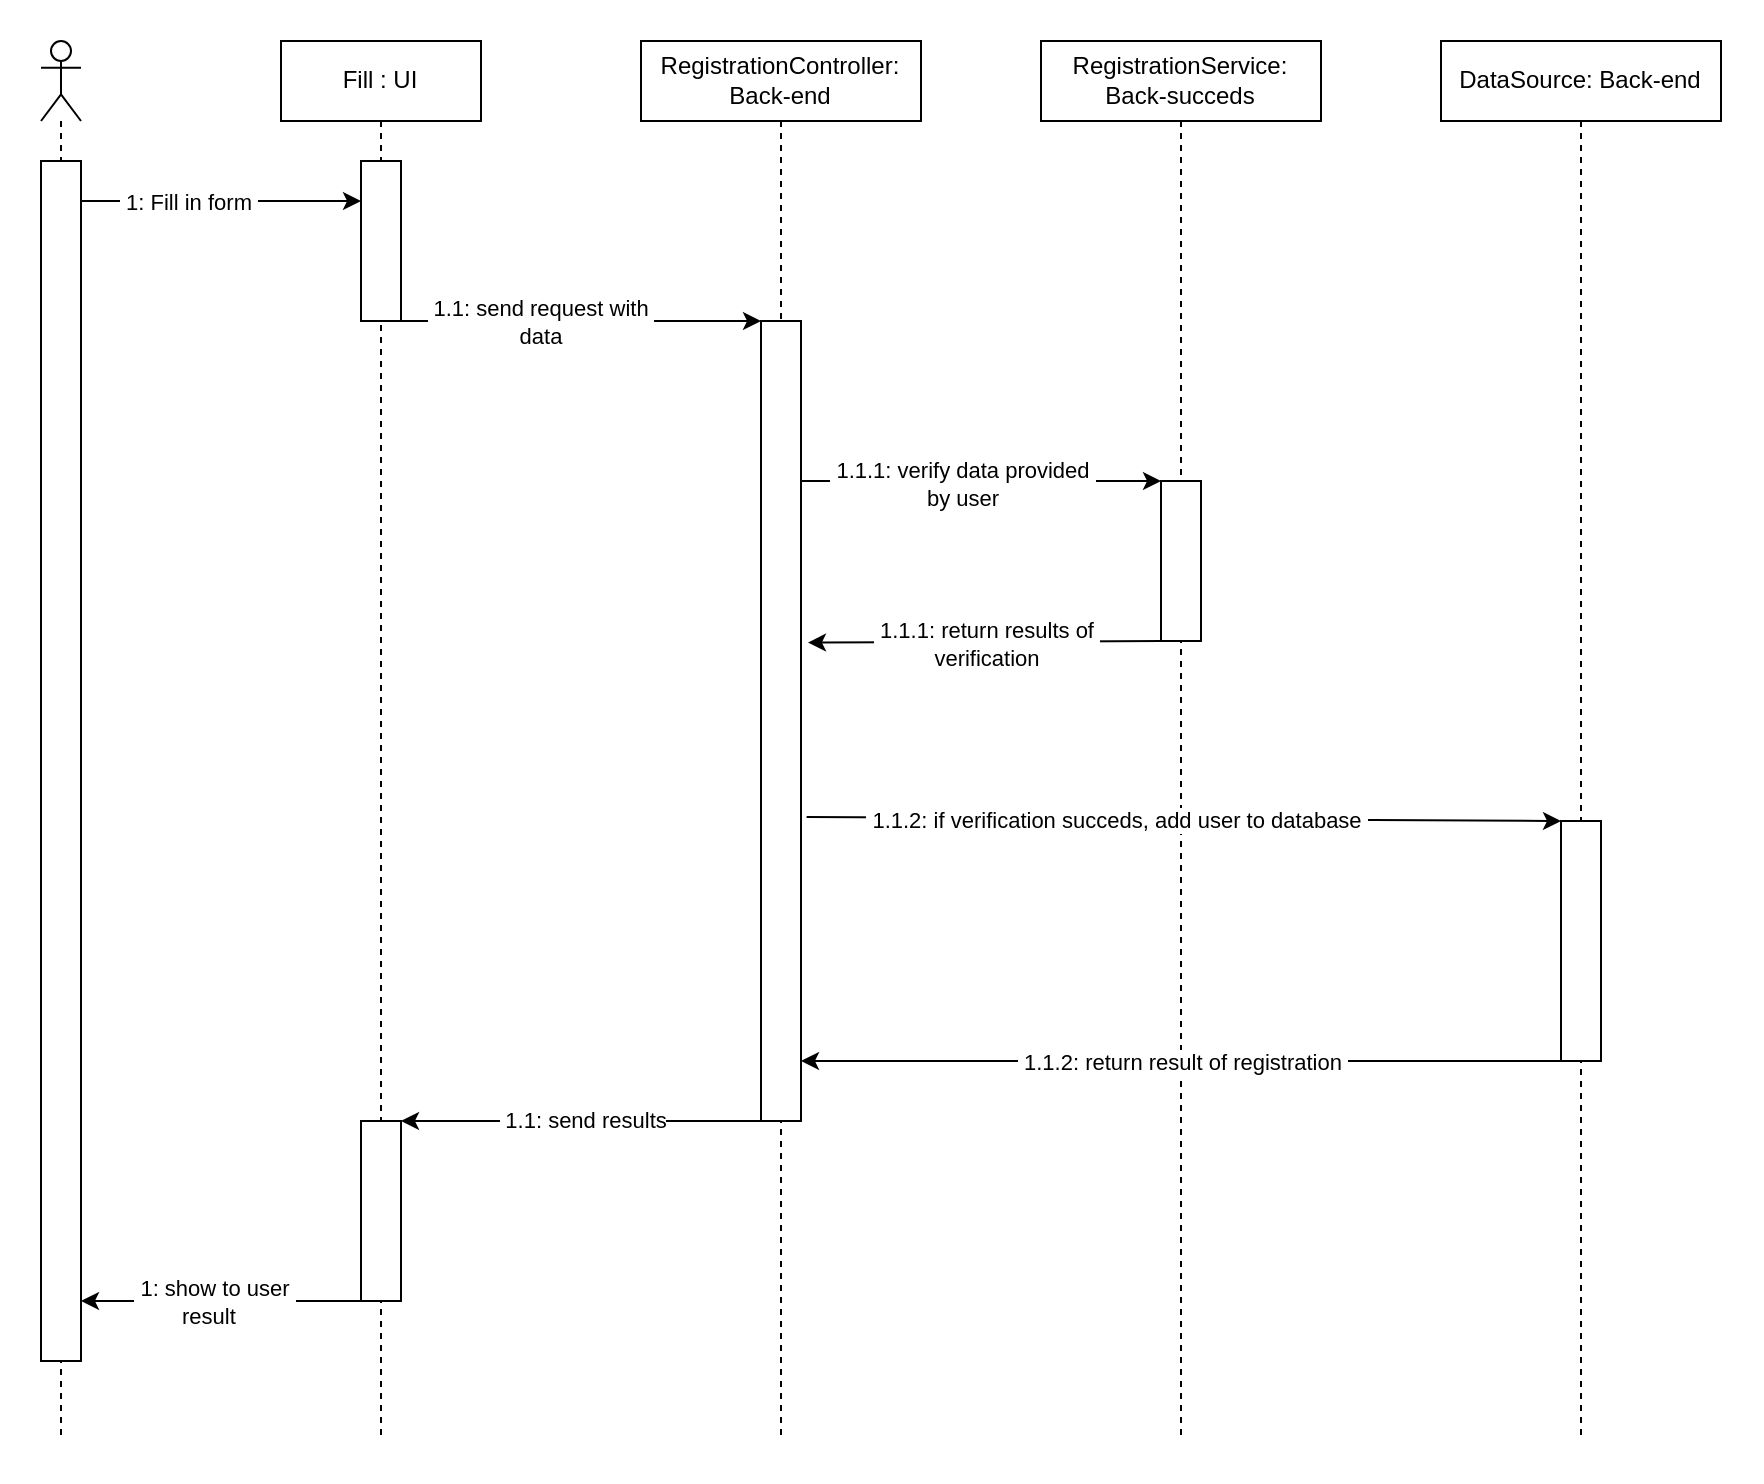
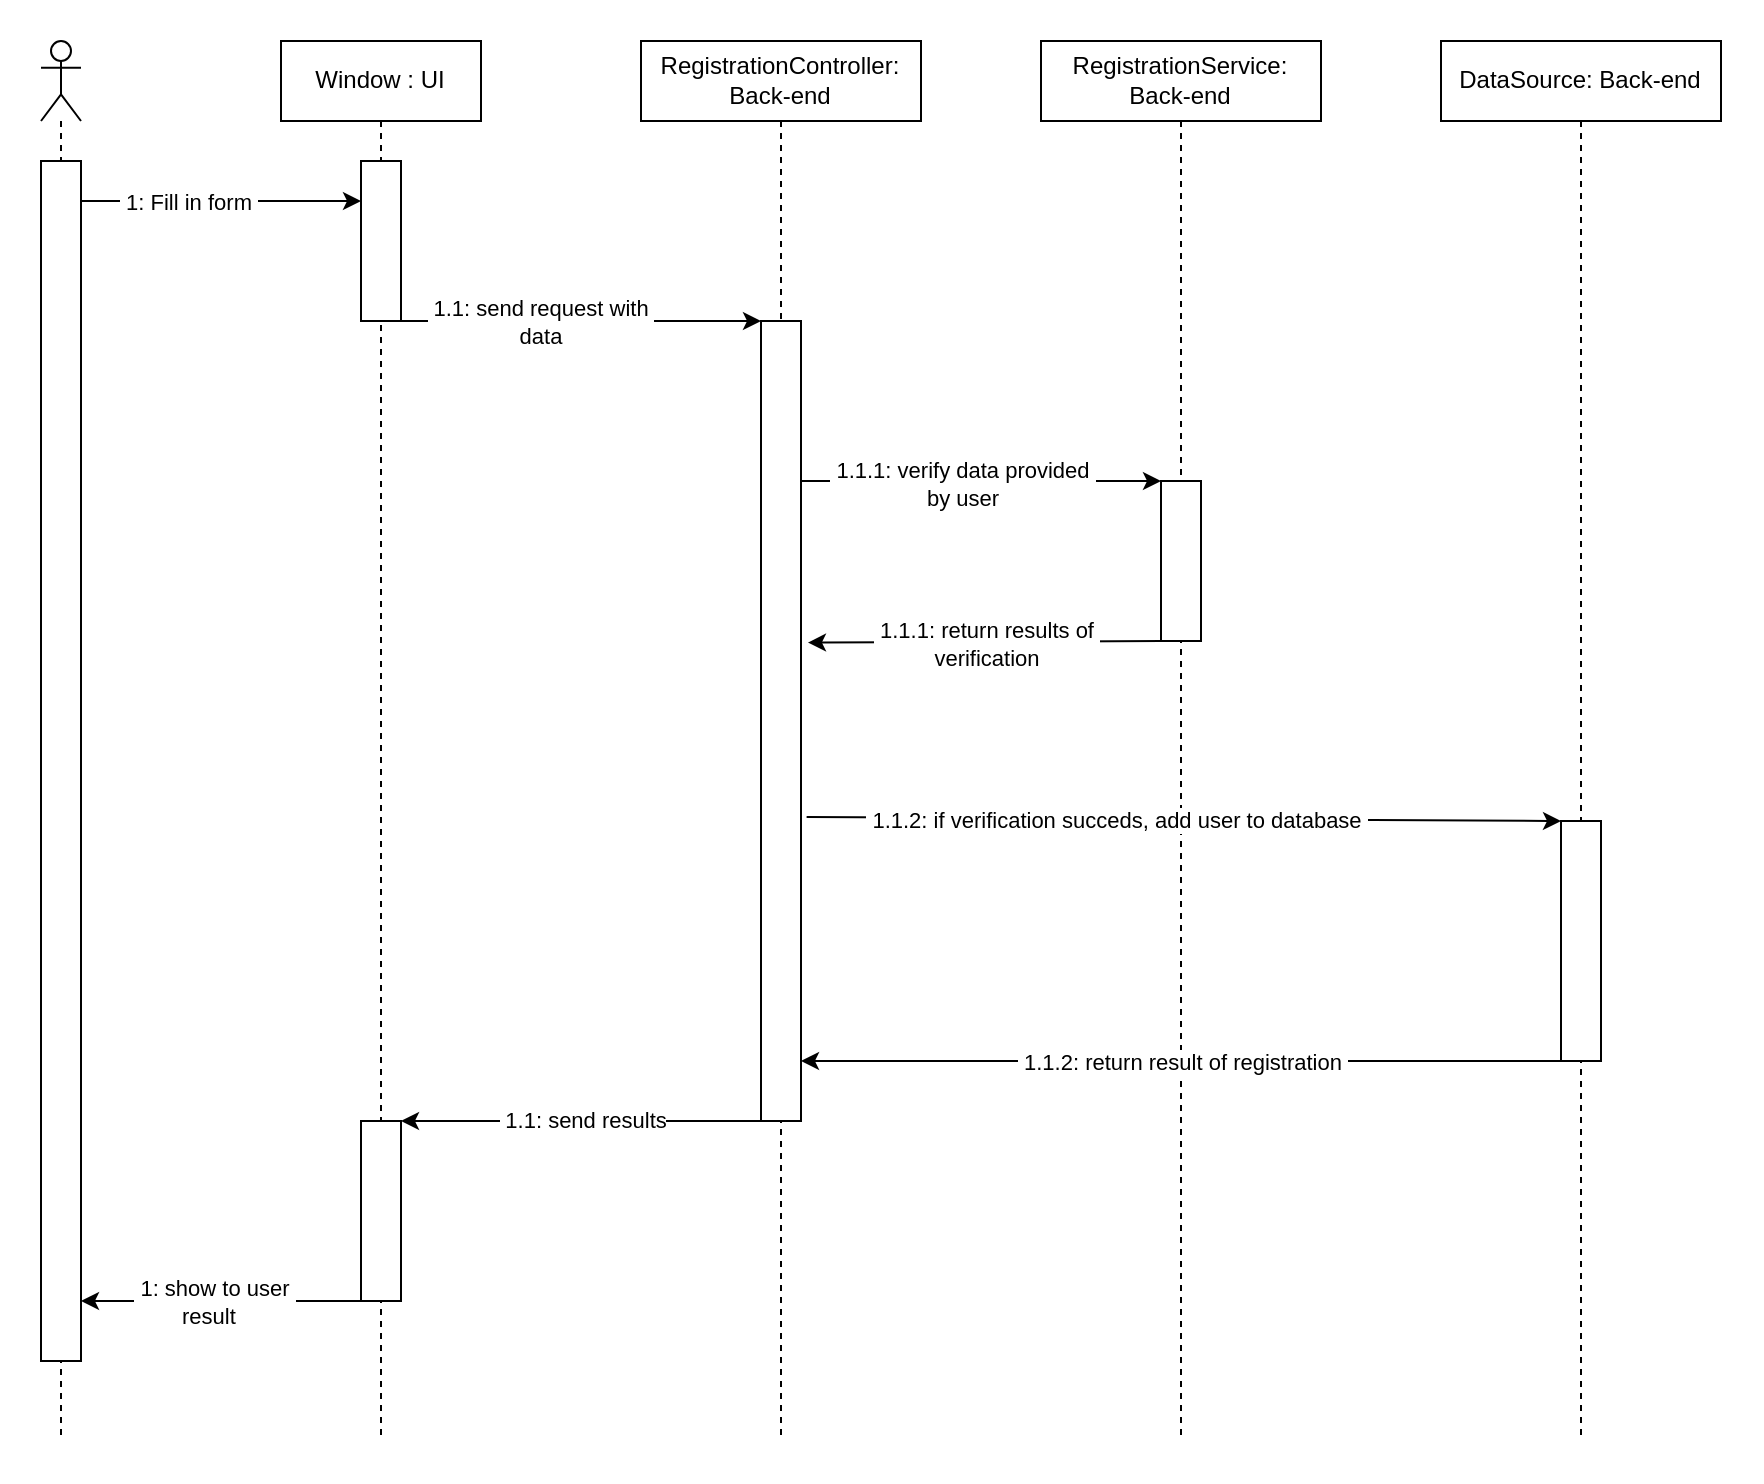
(381, 81) -> (381, 81)
(1181, 81) -> (1181, 81)
